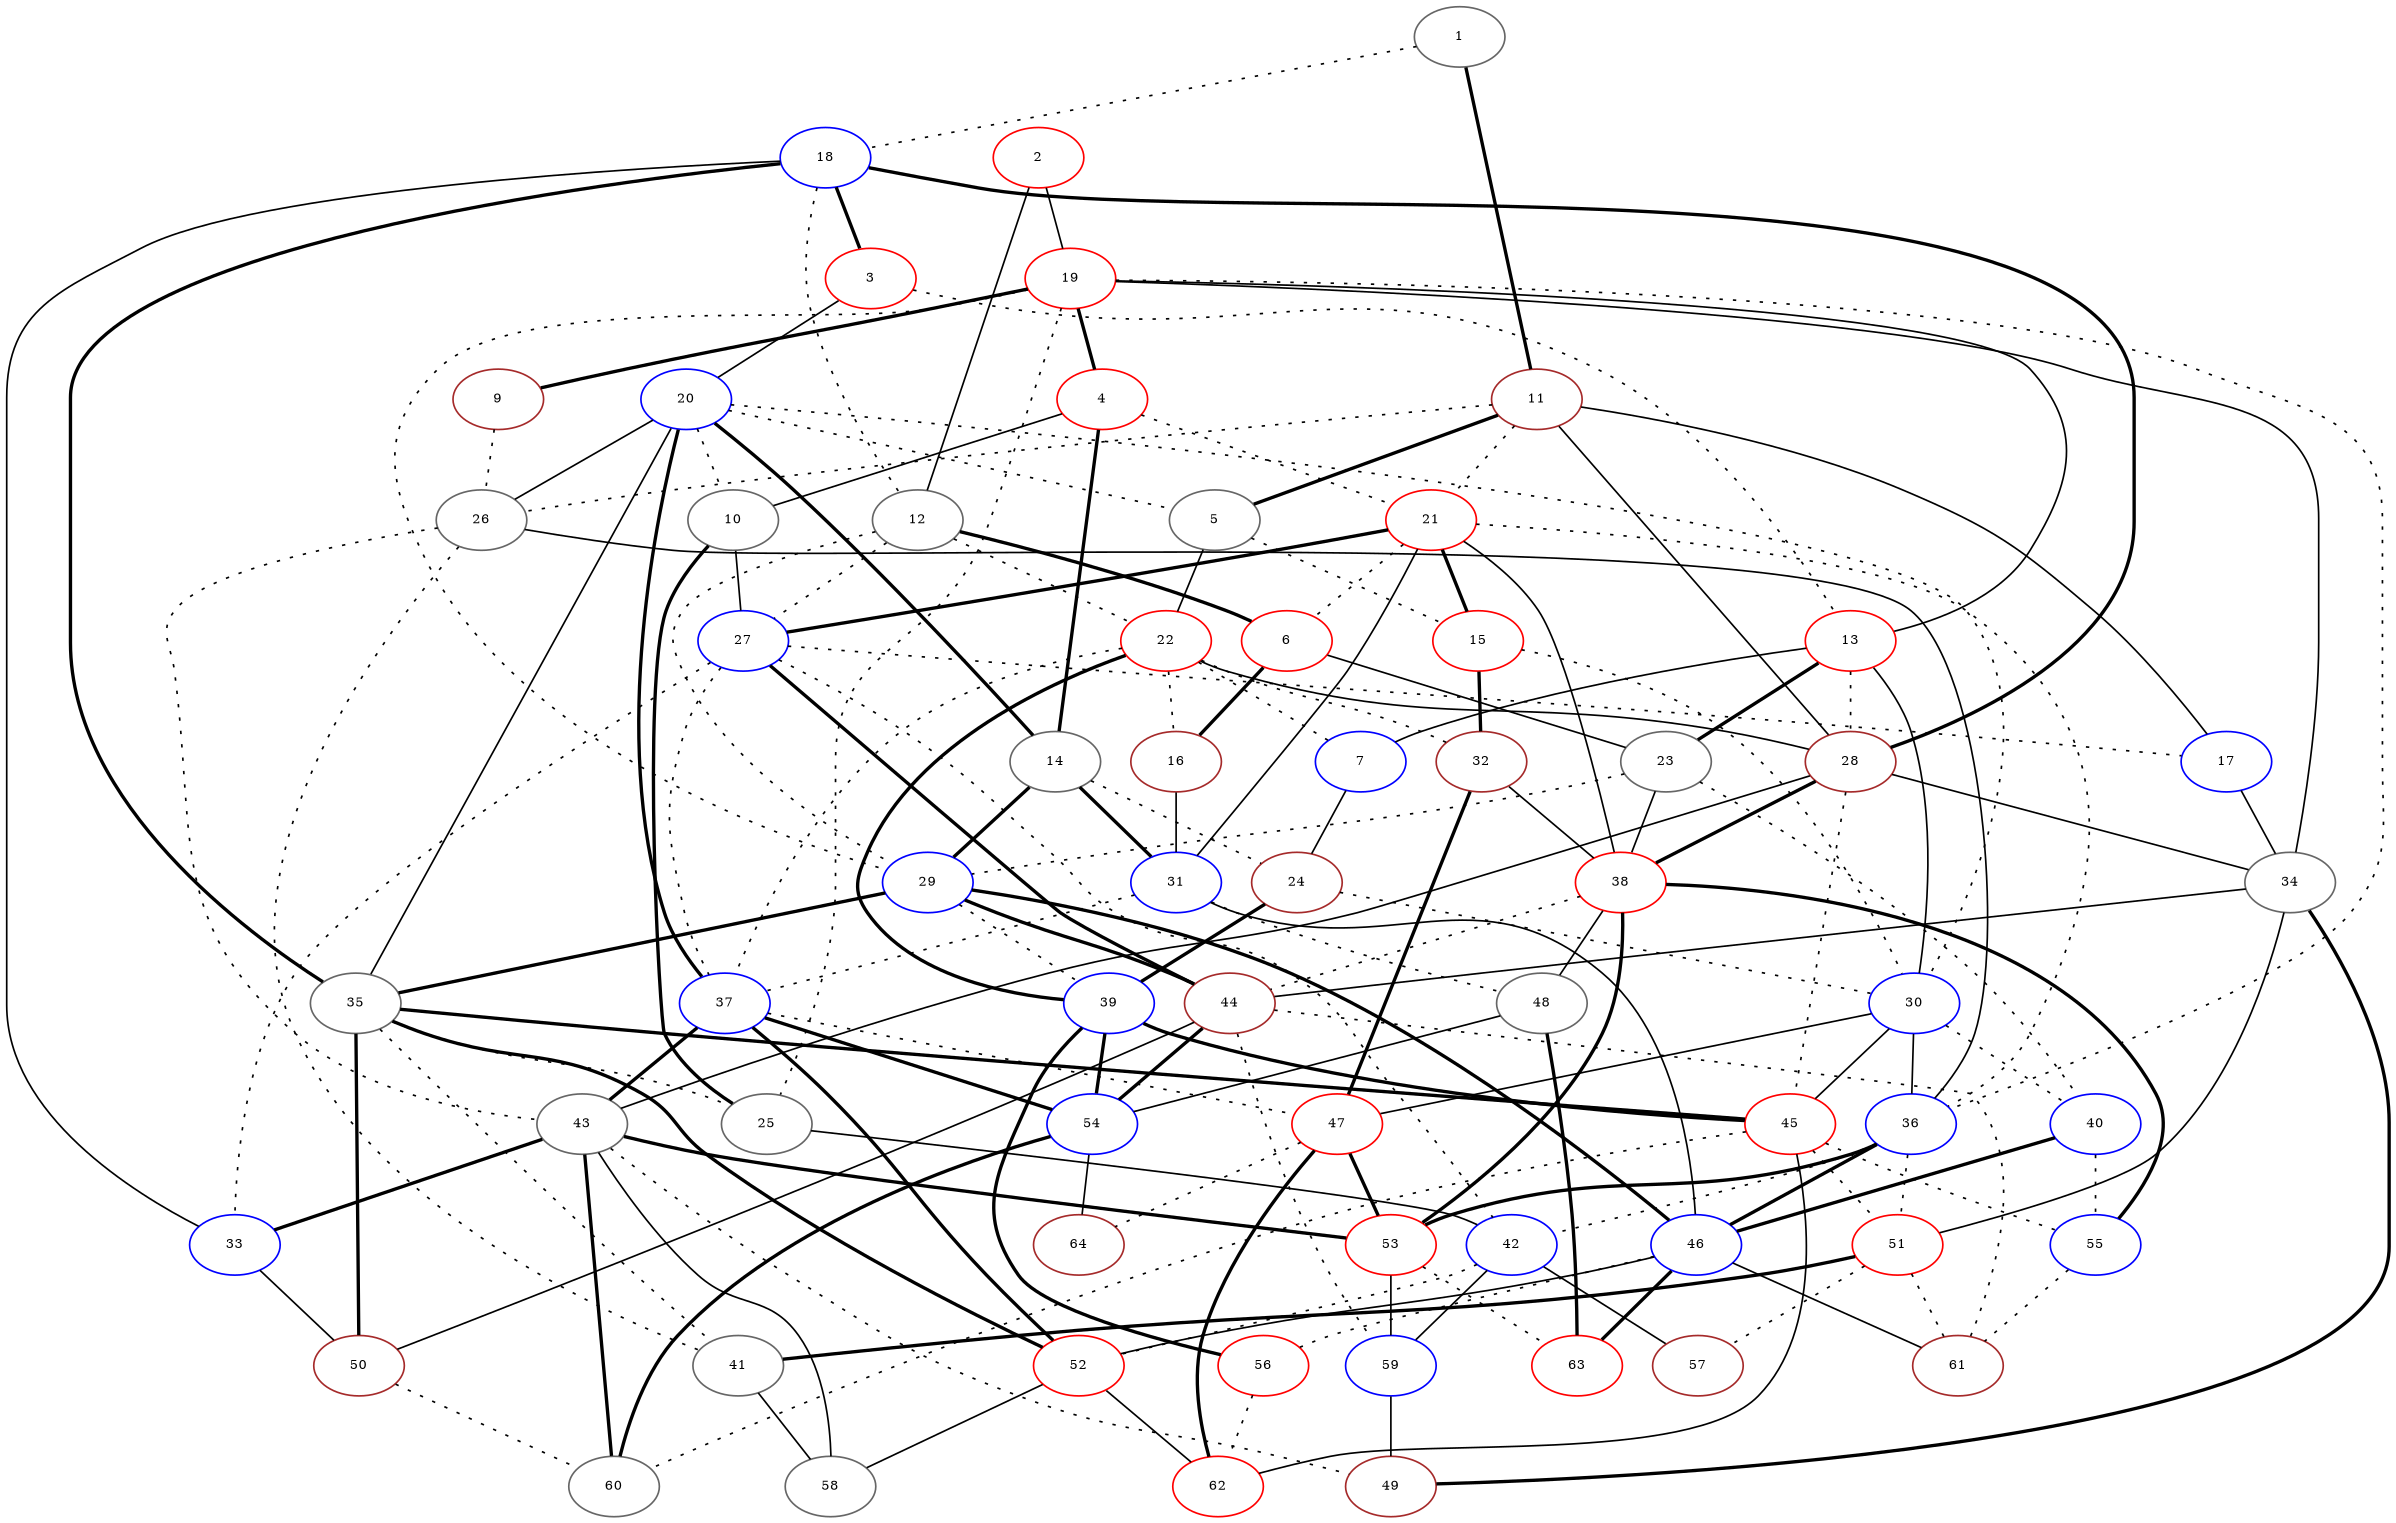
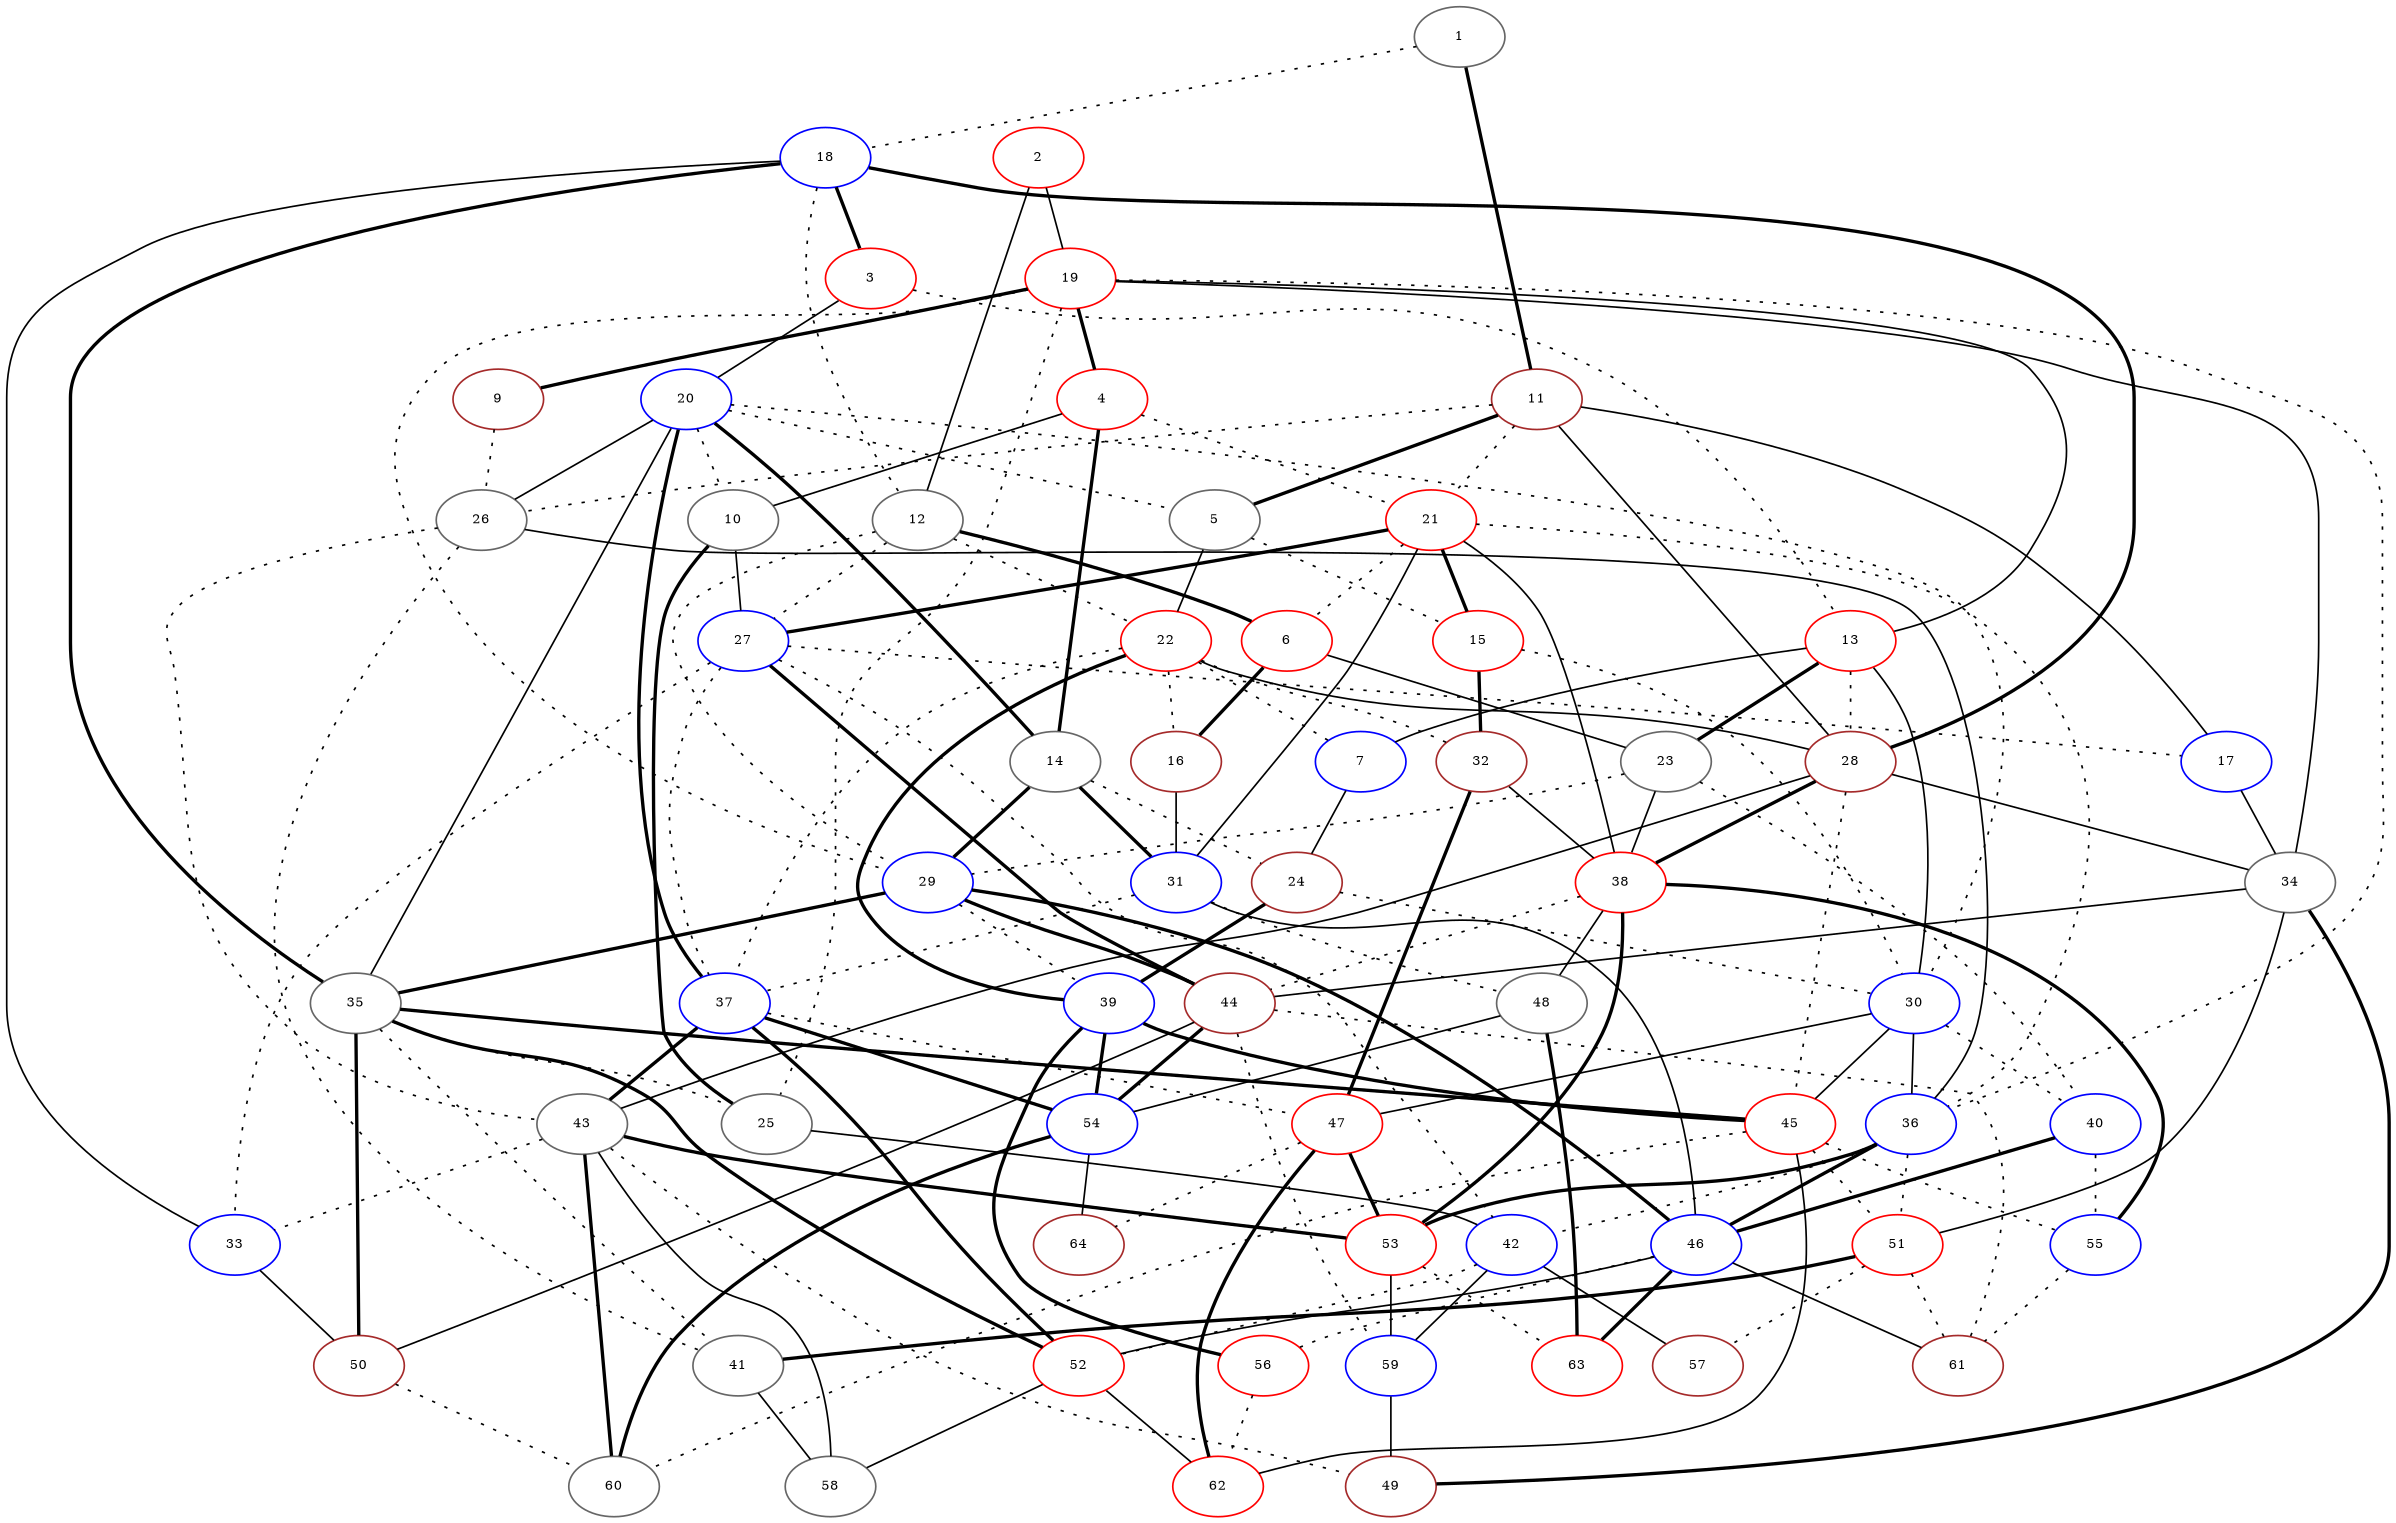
(395, 1189) -> (395, 1189)
